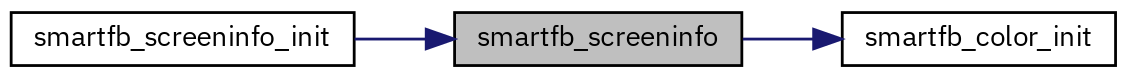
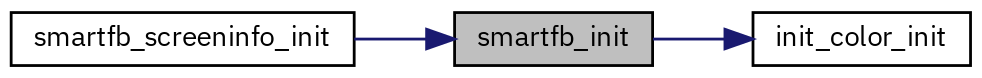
(598, 39) -> (554, 39)
(979, 39) -> (862, 39)
